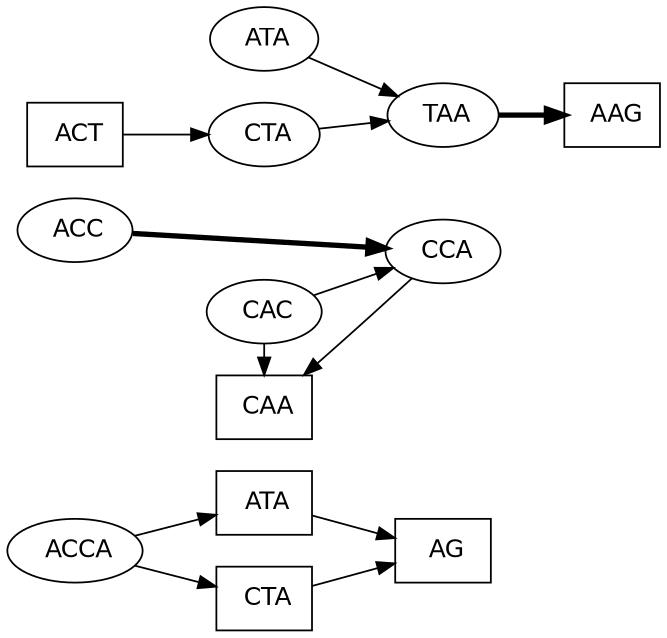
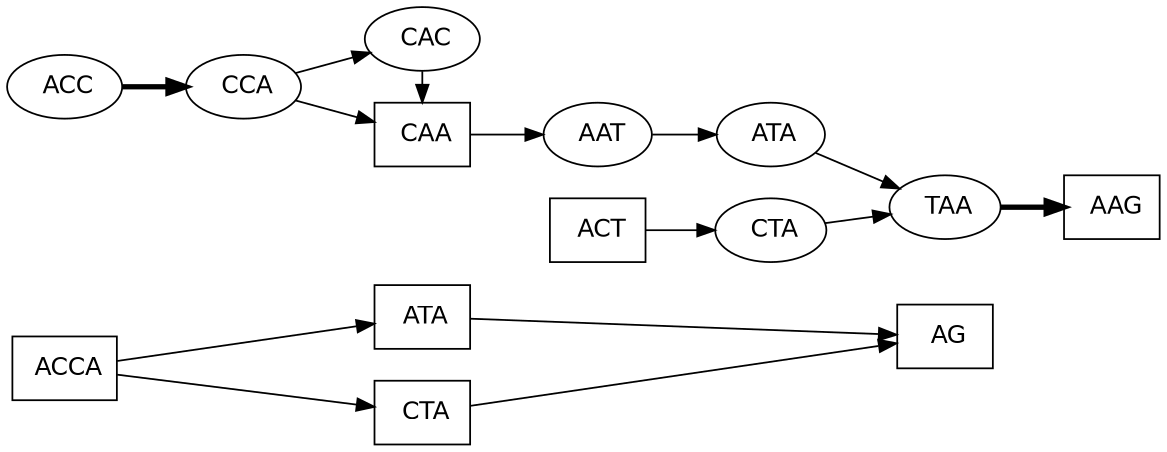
none -> (598, 135)
(345, 284) -> (324, 65)
(75, 551) -> (65, 368)
